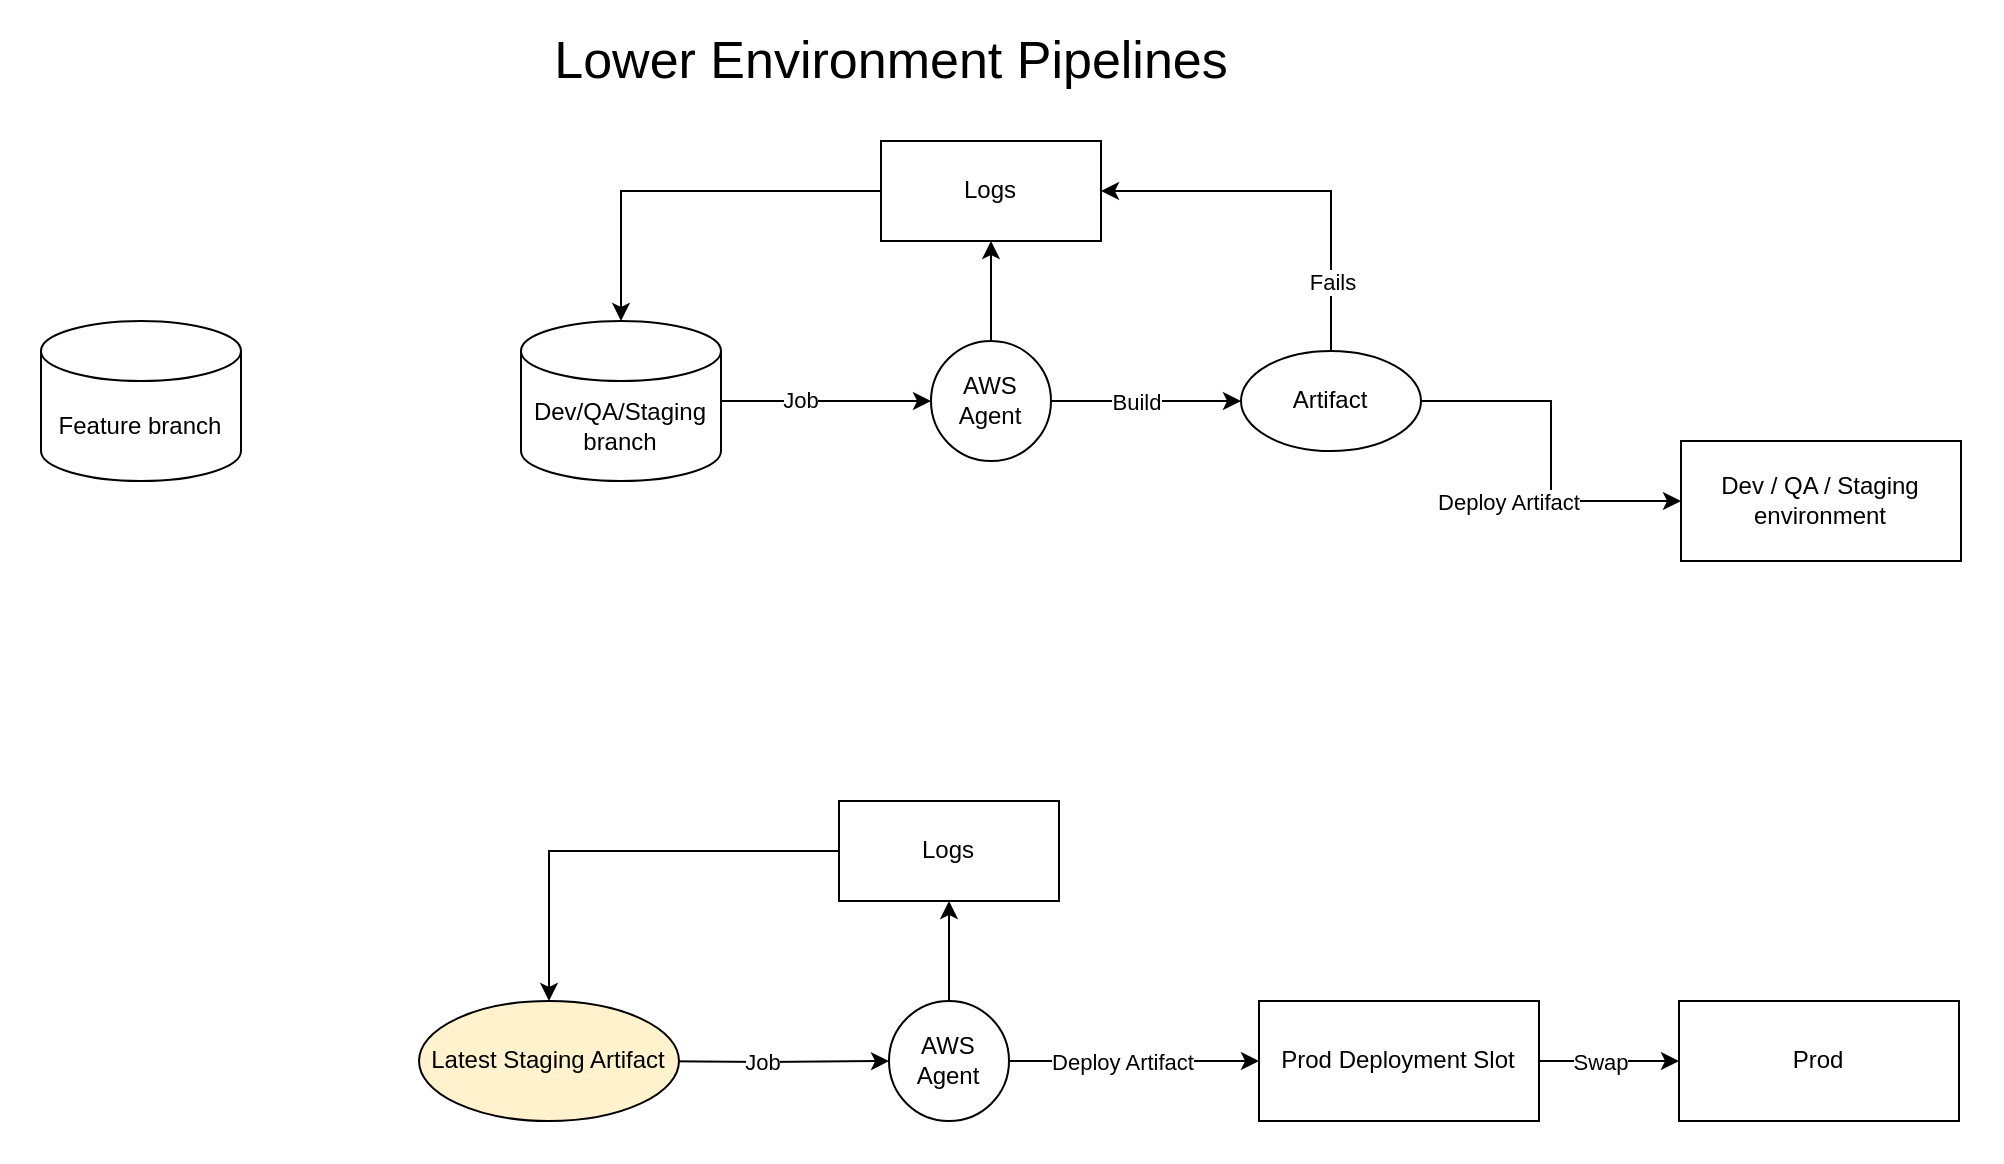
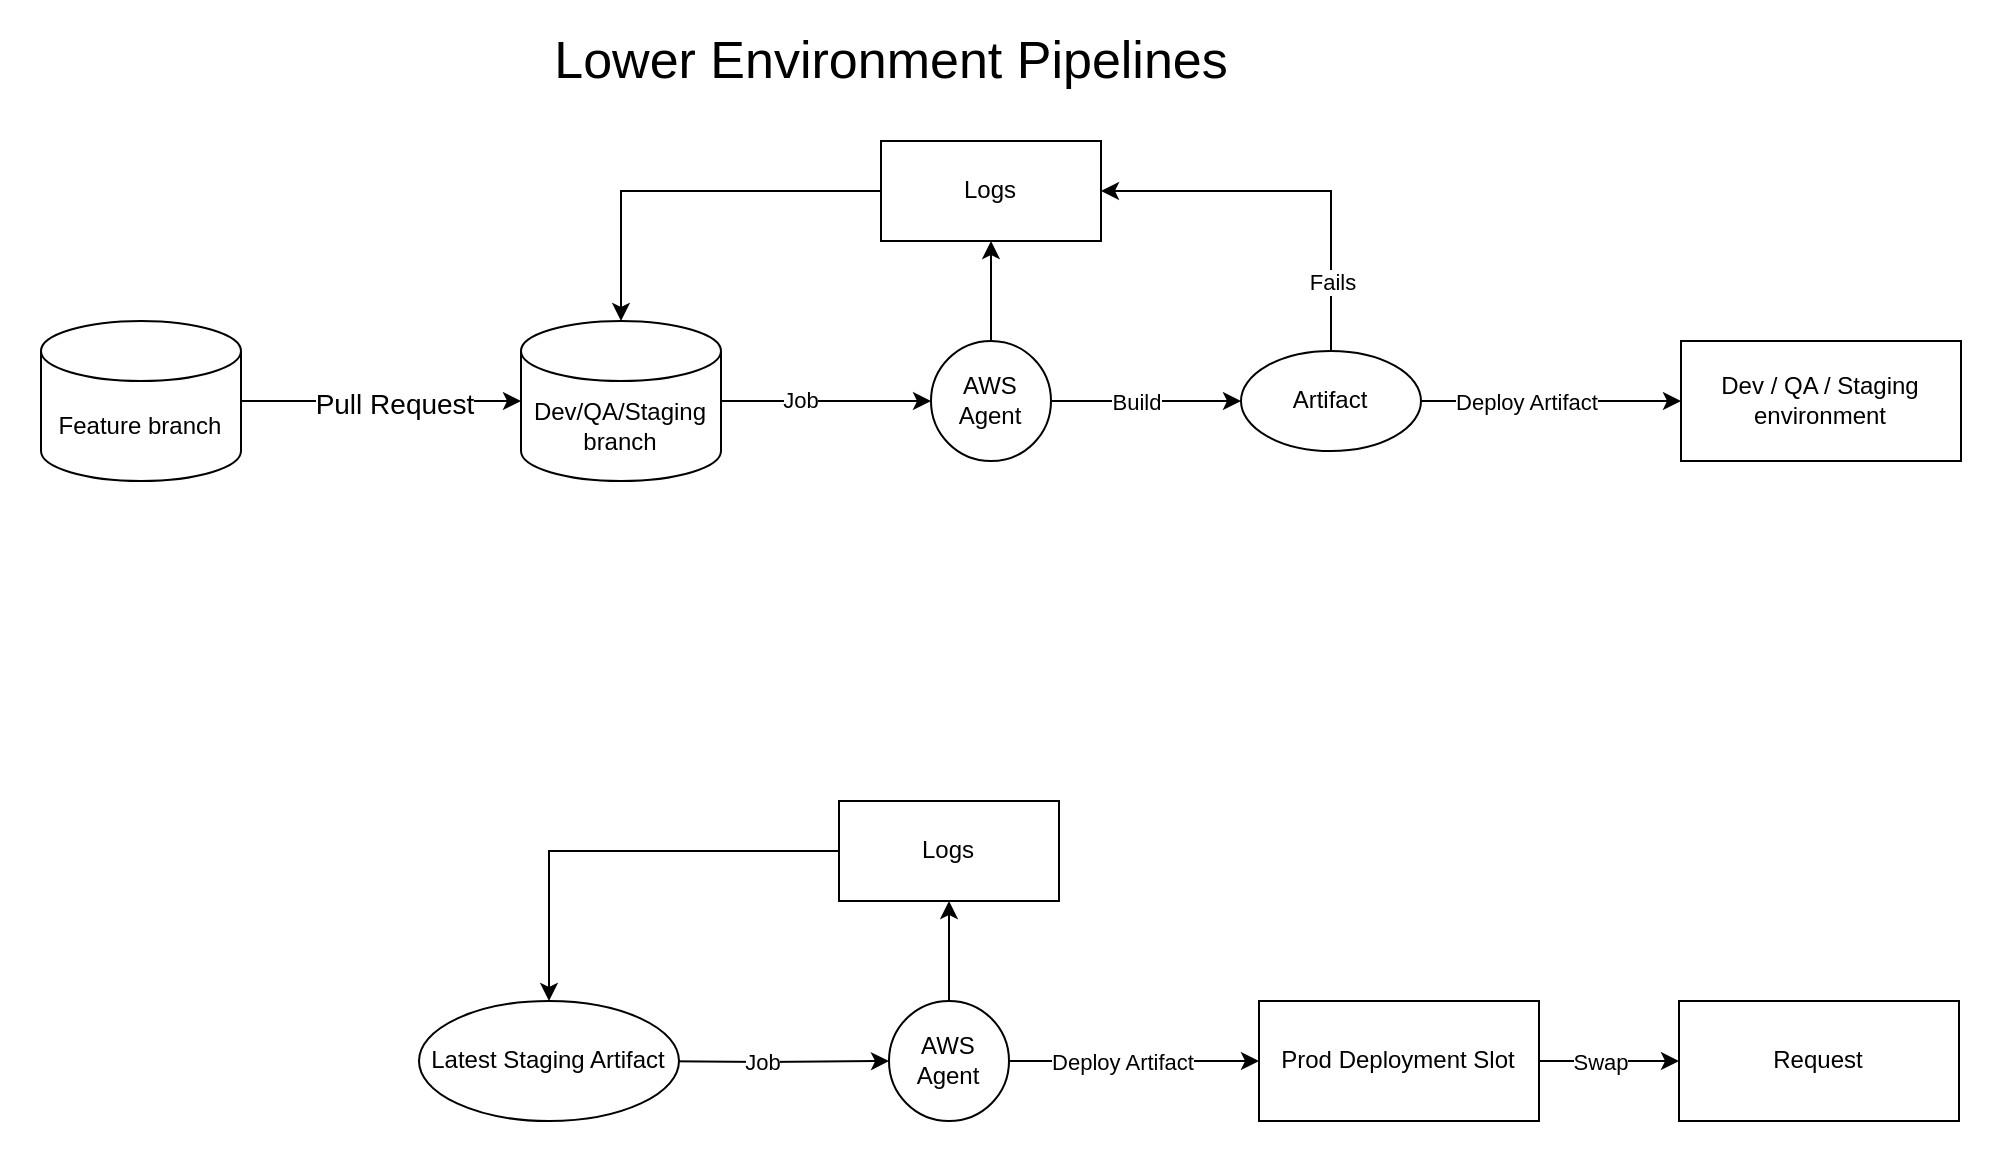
none -> (439, 401)
(1821, 501) -> (1821, 401)
(549, 1061) -> (549, 1061)
(1819, 1061) -> (1819, 1061)
